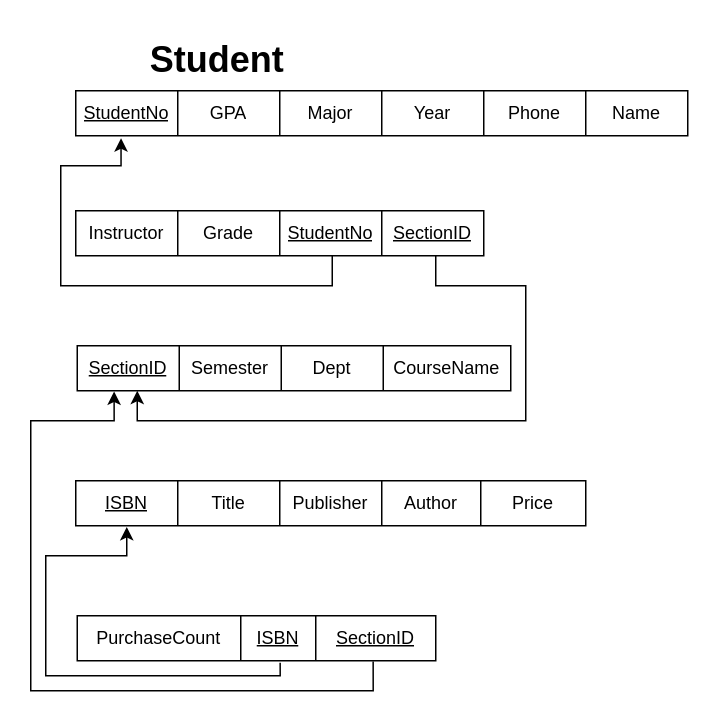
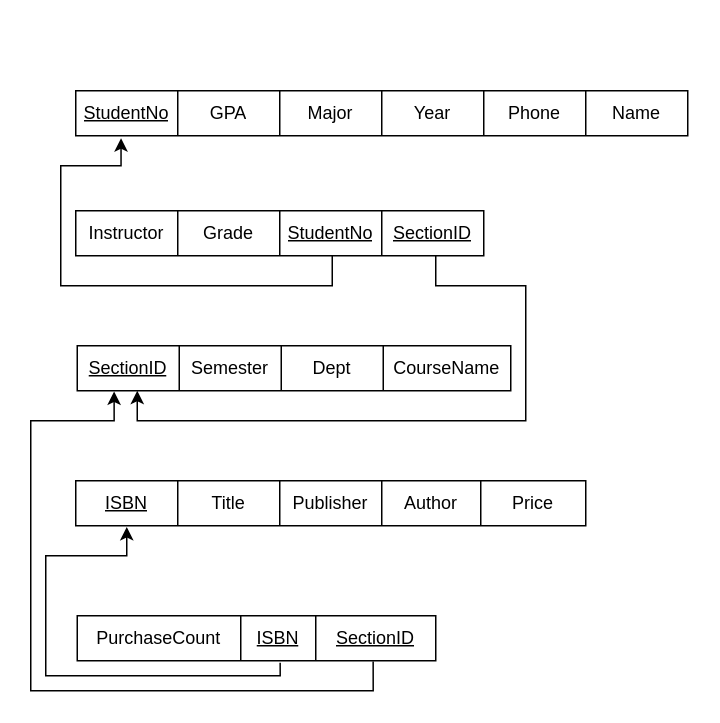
(217, 61) -> none
